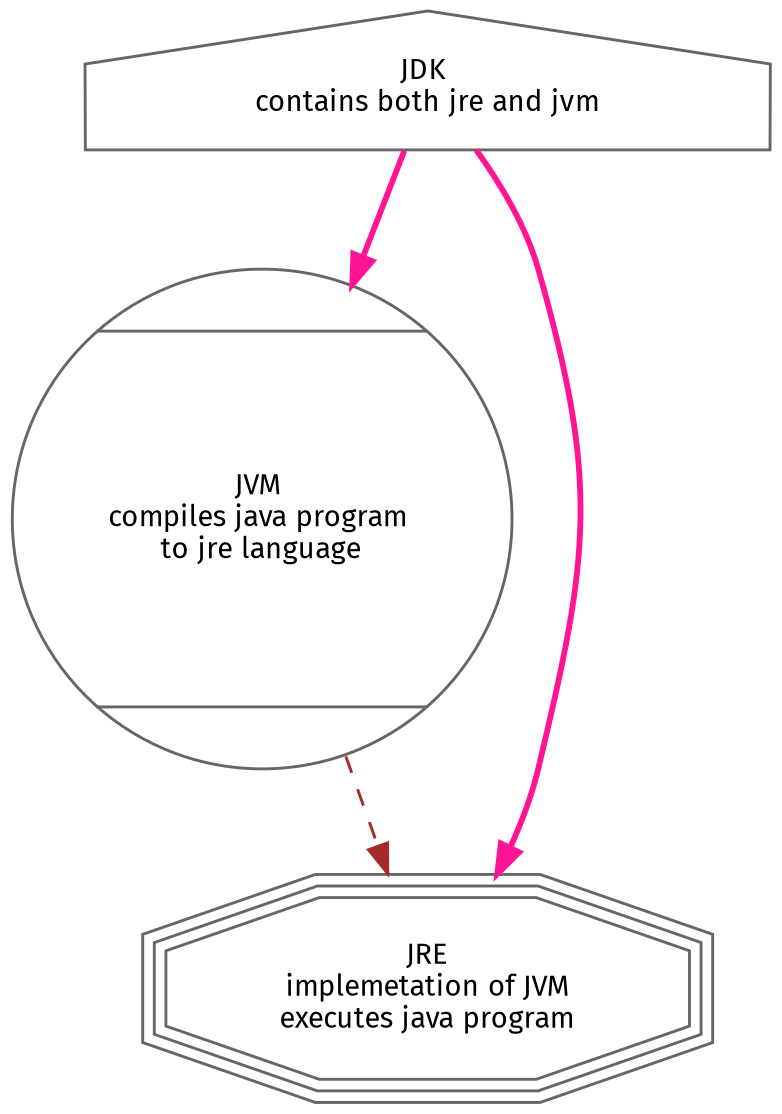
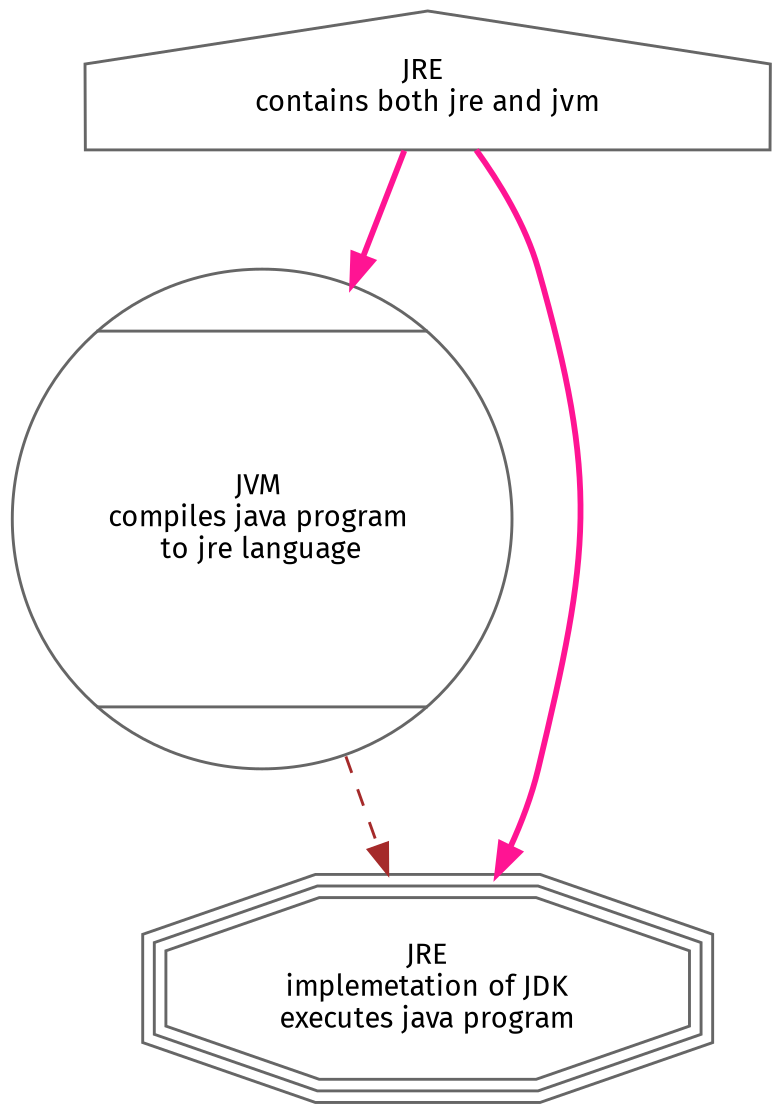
(428, 88) -> (428, 88)
(428, 988) -> (428, 988)
